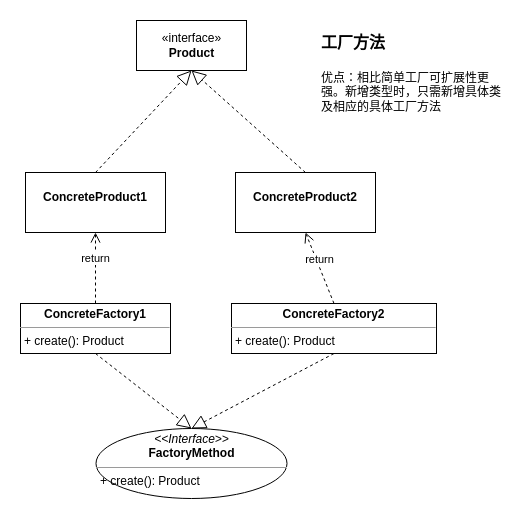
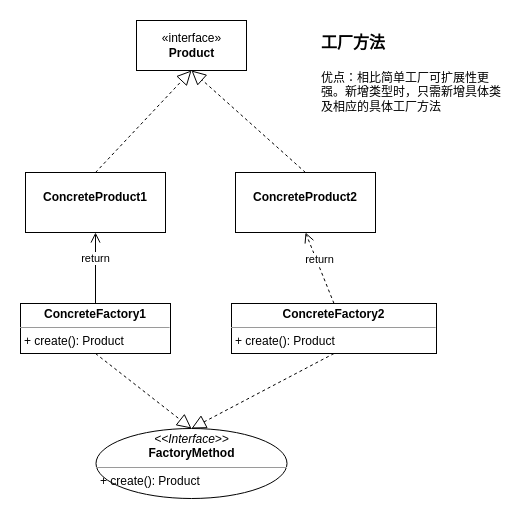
(96, 284) -> (96, 284)
